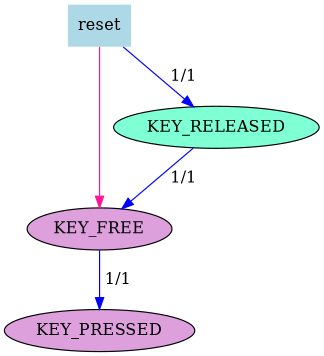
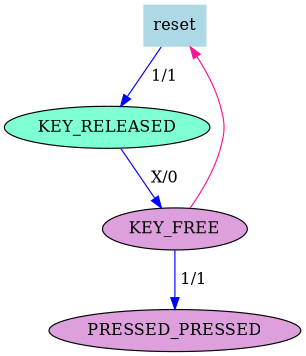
(100, 121) -> (224, 133)
(184, 178) -> (162, 178)
(100, 331) -> (175, 331)
